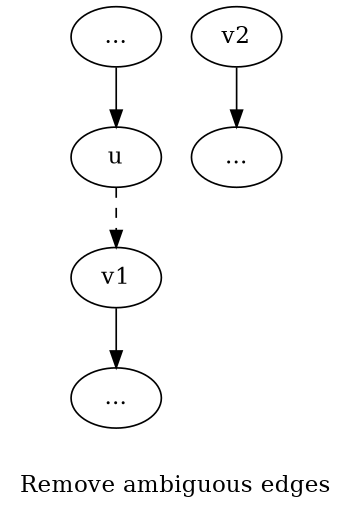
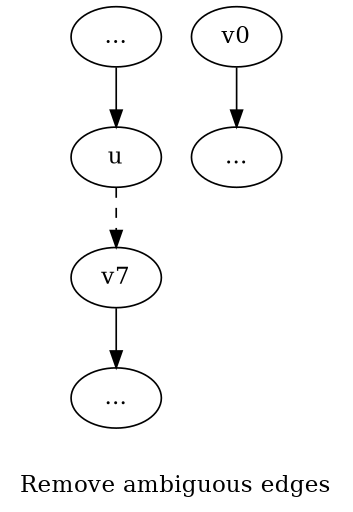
(237, 37) -> (237, 37)
(116, 278) -> (116, 278)
